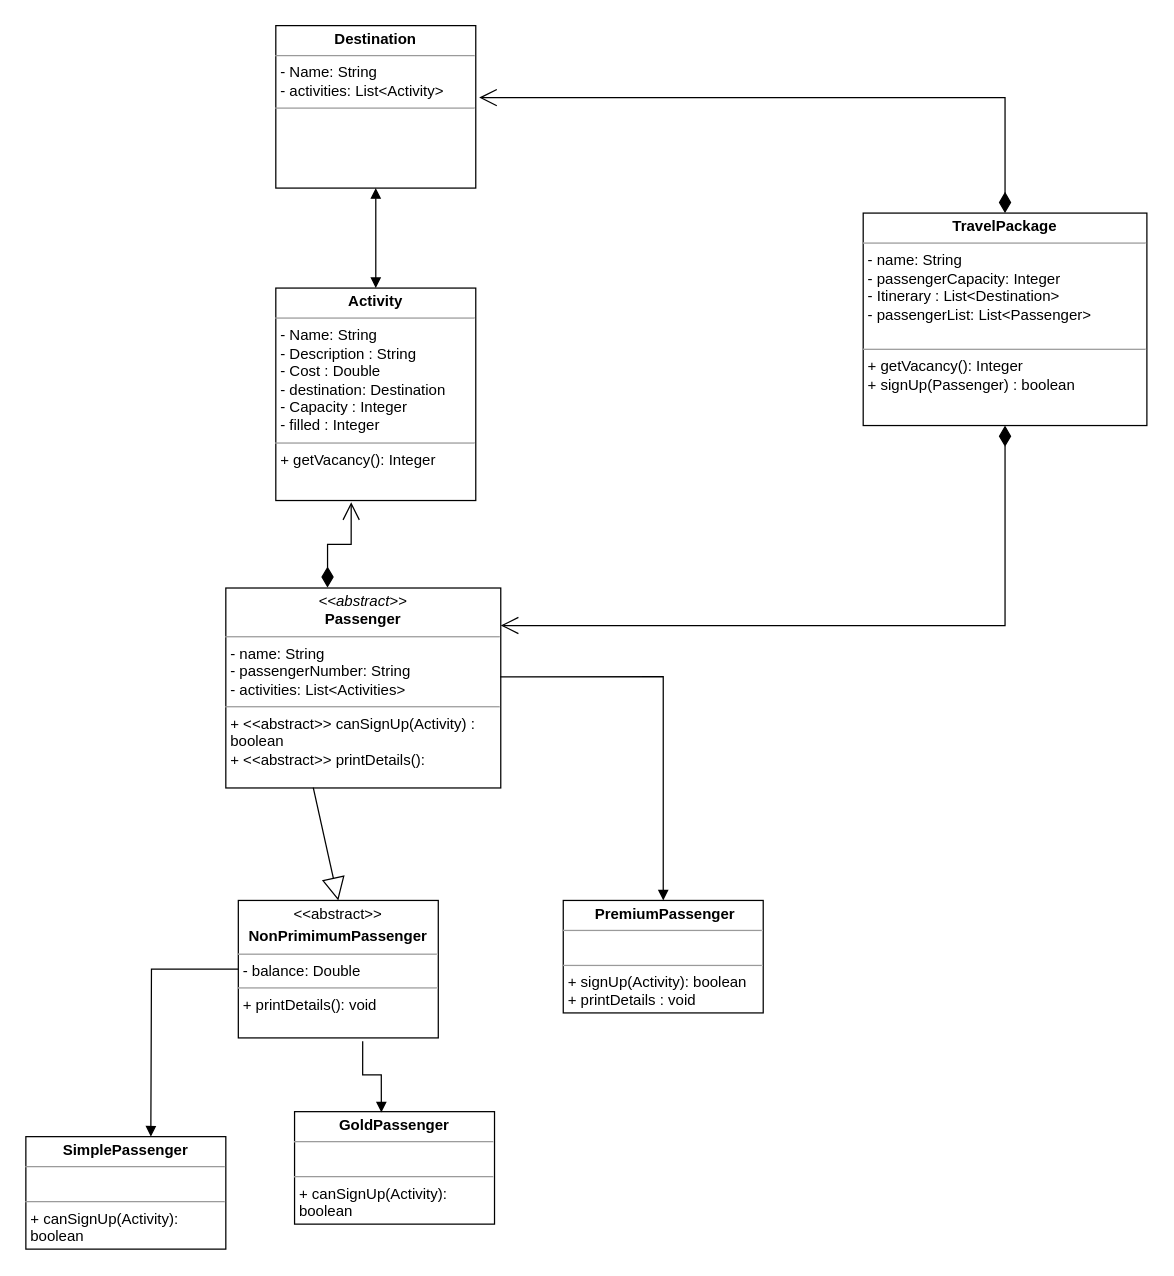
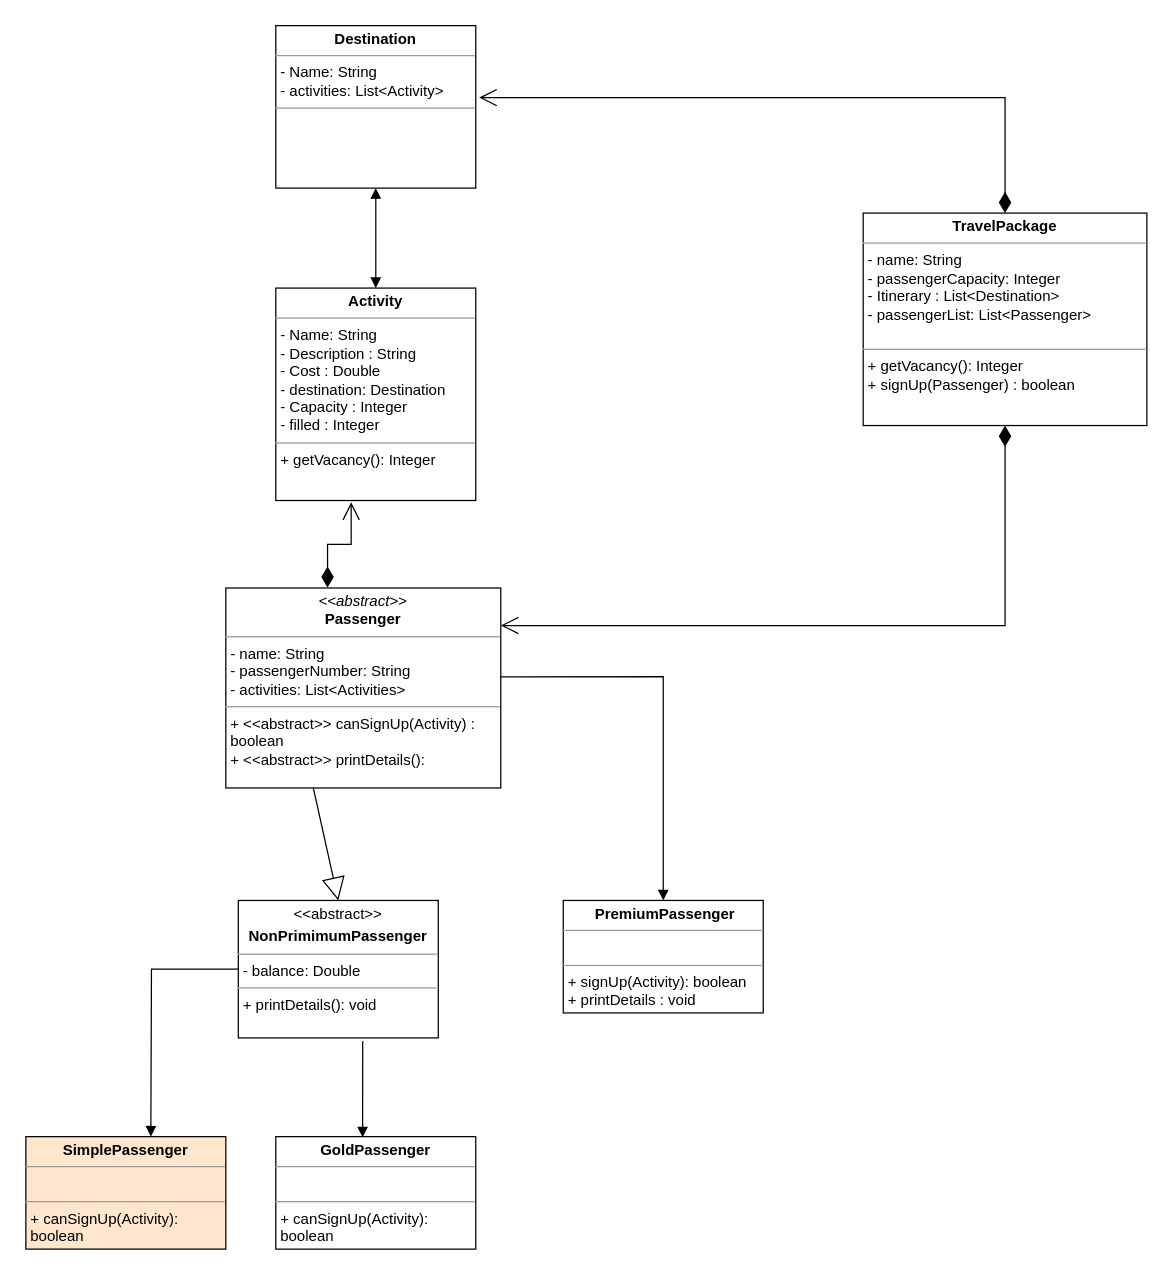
(394, 1168) -> (376, 1193)
(126, 1193) -> (126, 1193)
